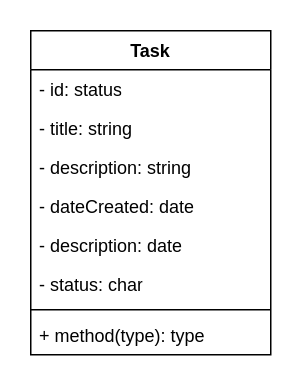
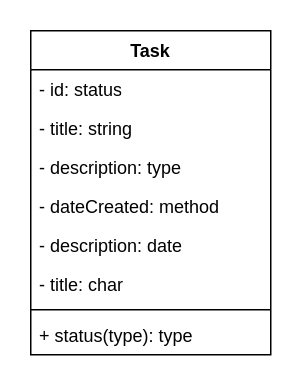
(132, 169) -> (124, 169)
(128, 208) -> (139, 208)
(103, 286) -> (94, 286)
(134, 337) -> (134, 337)
